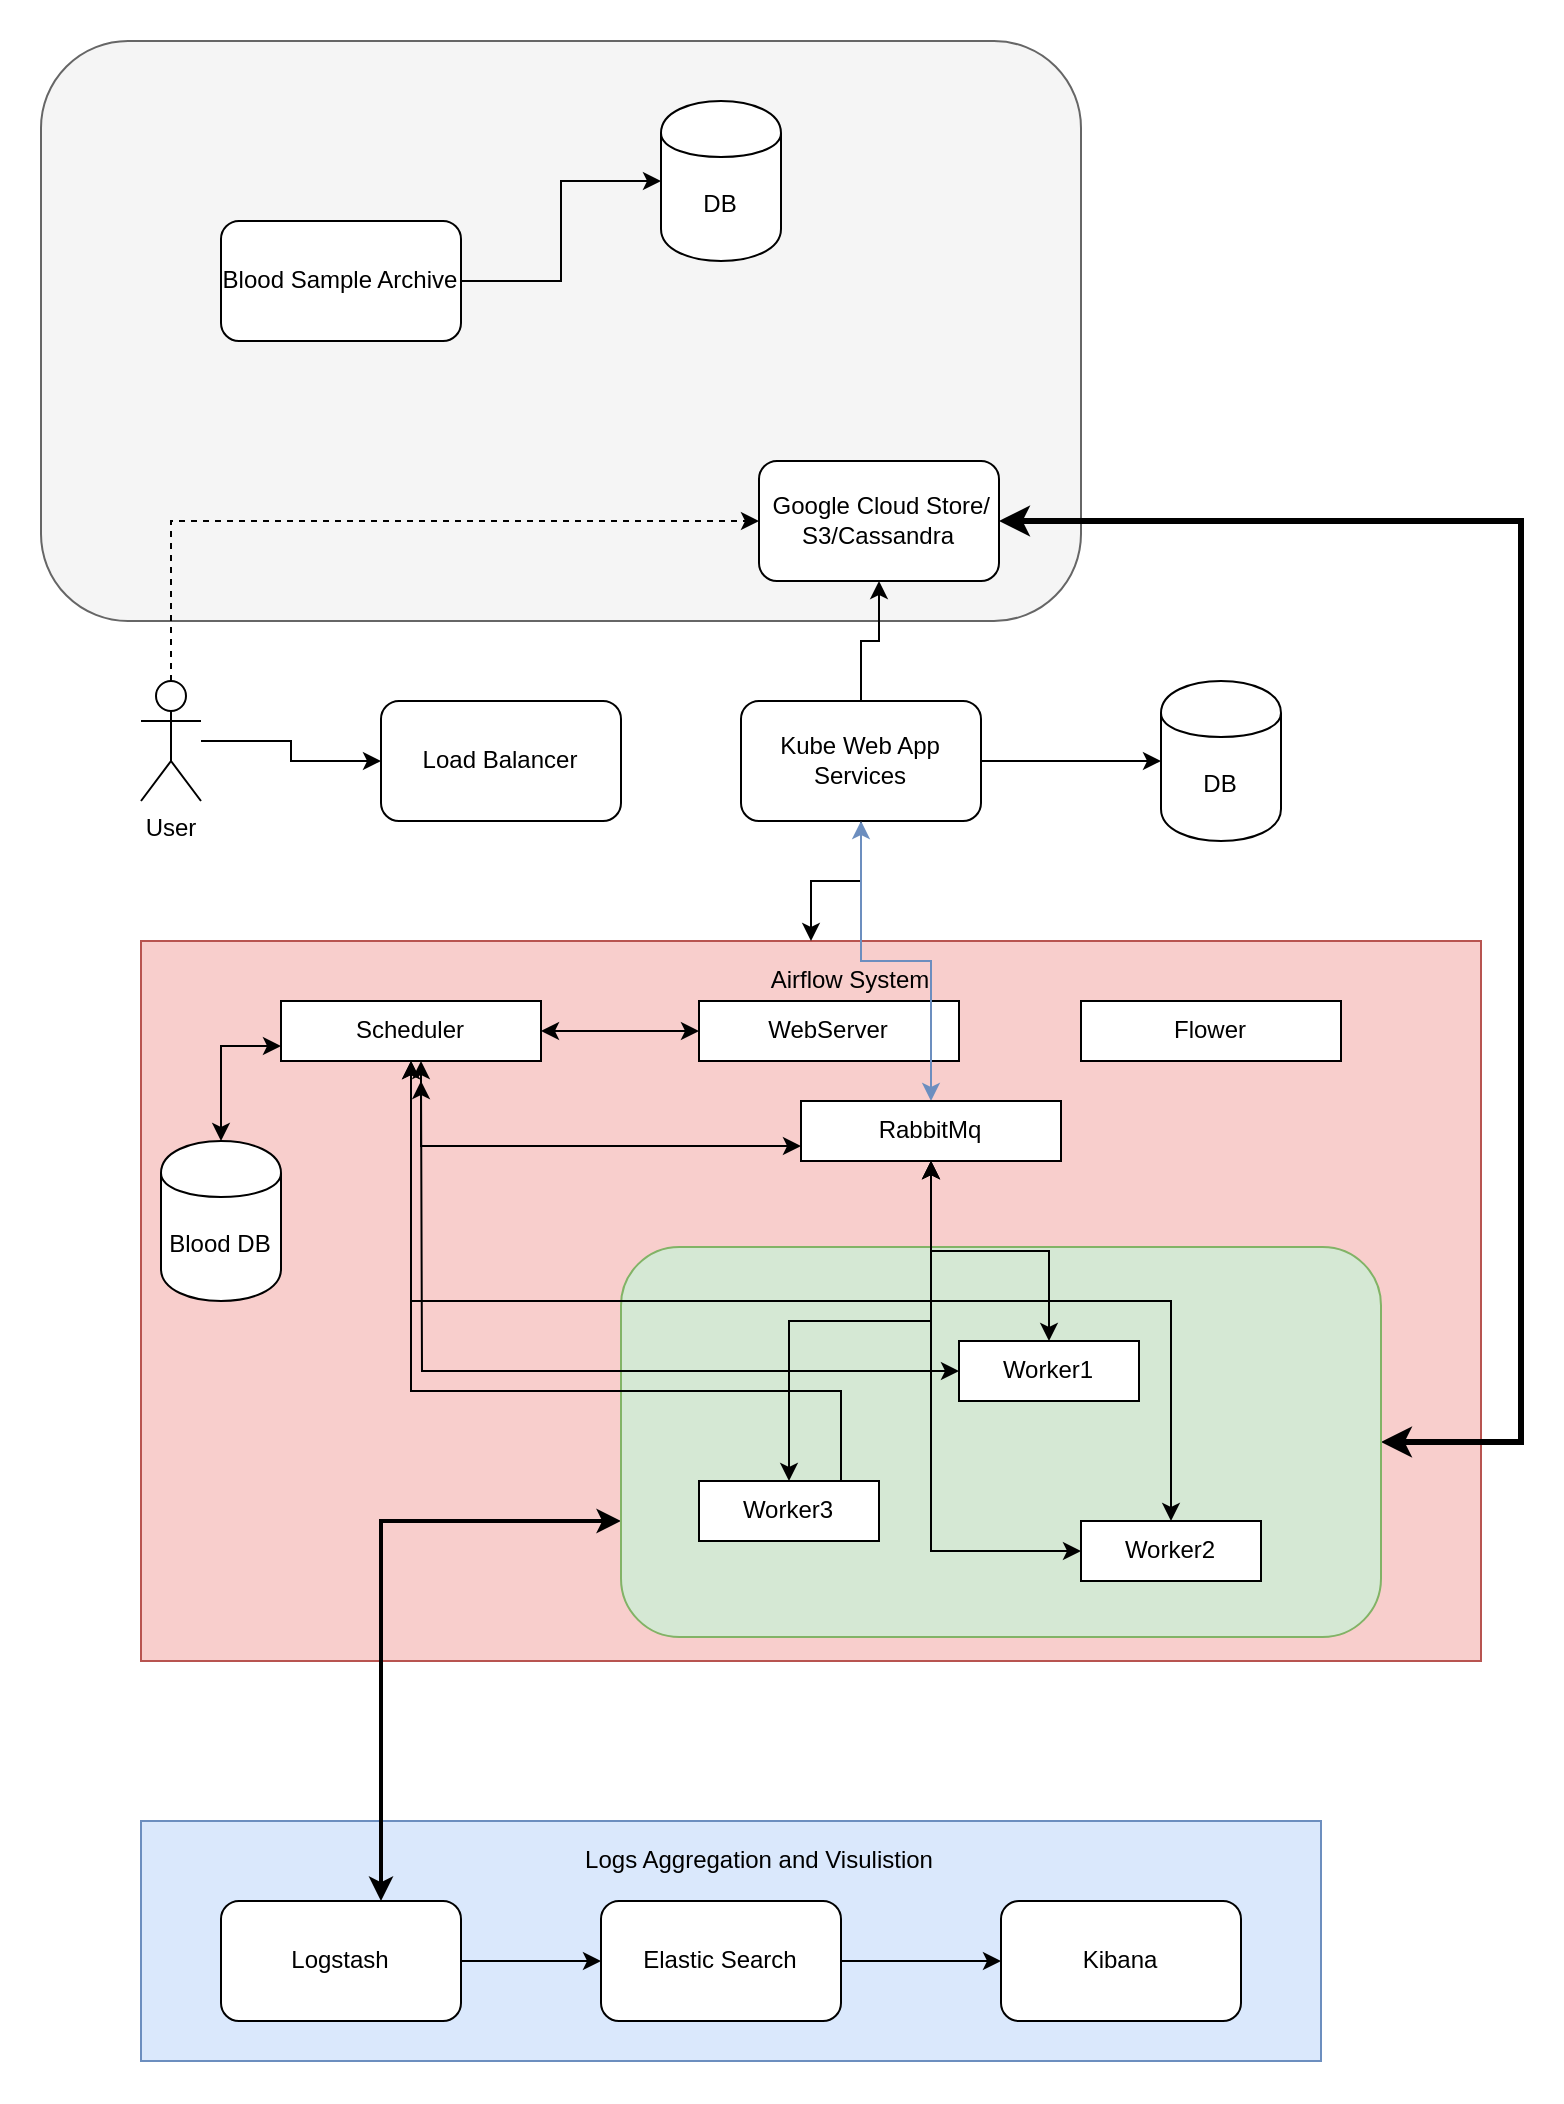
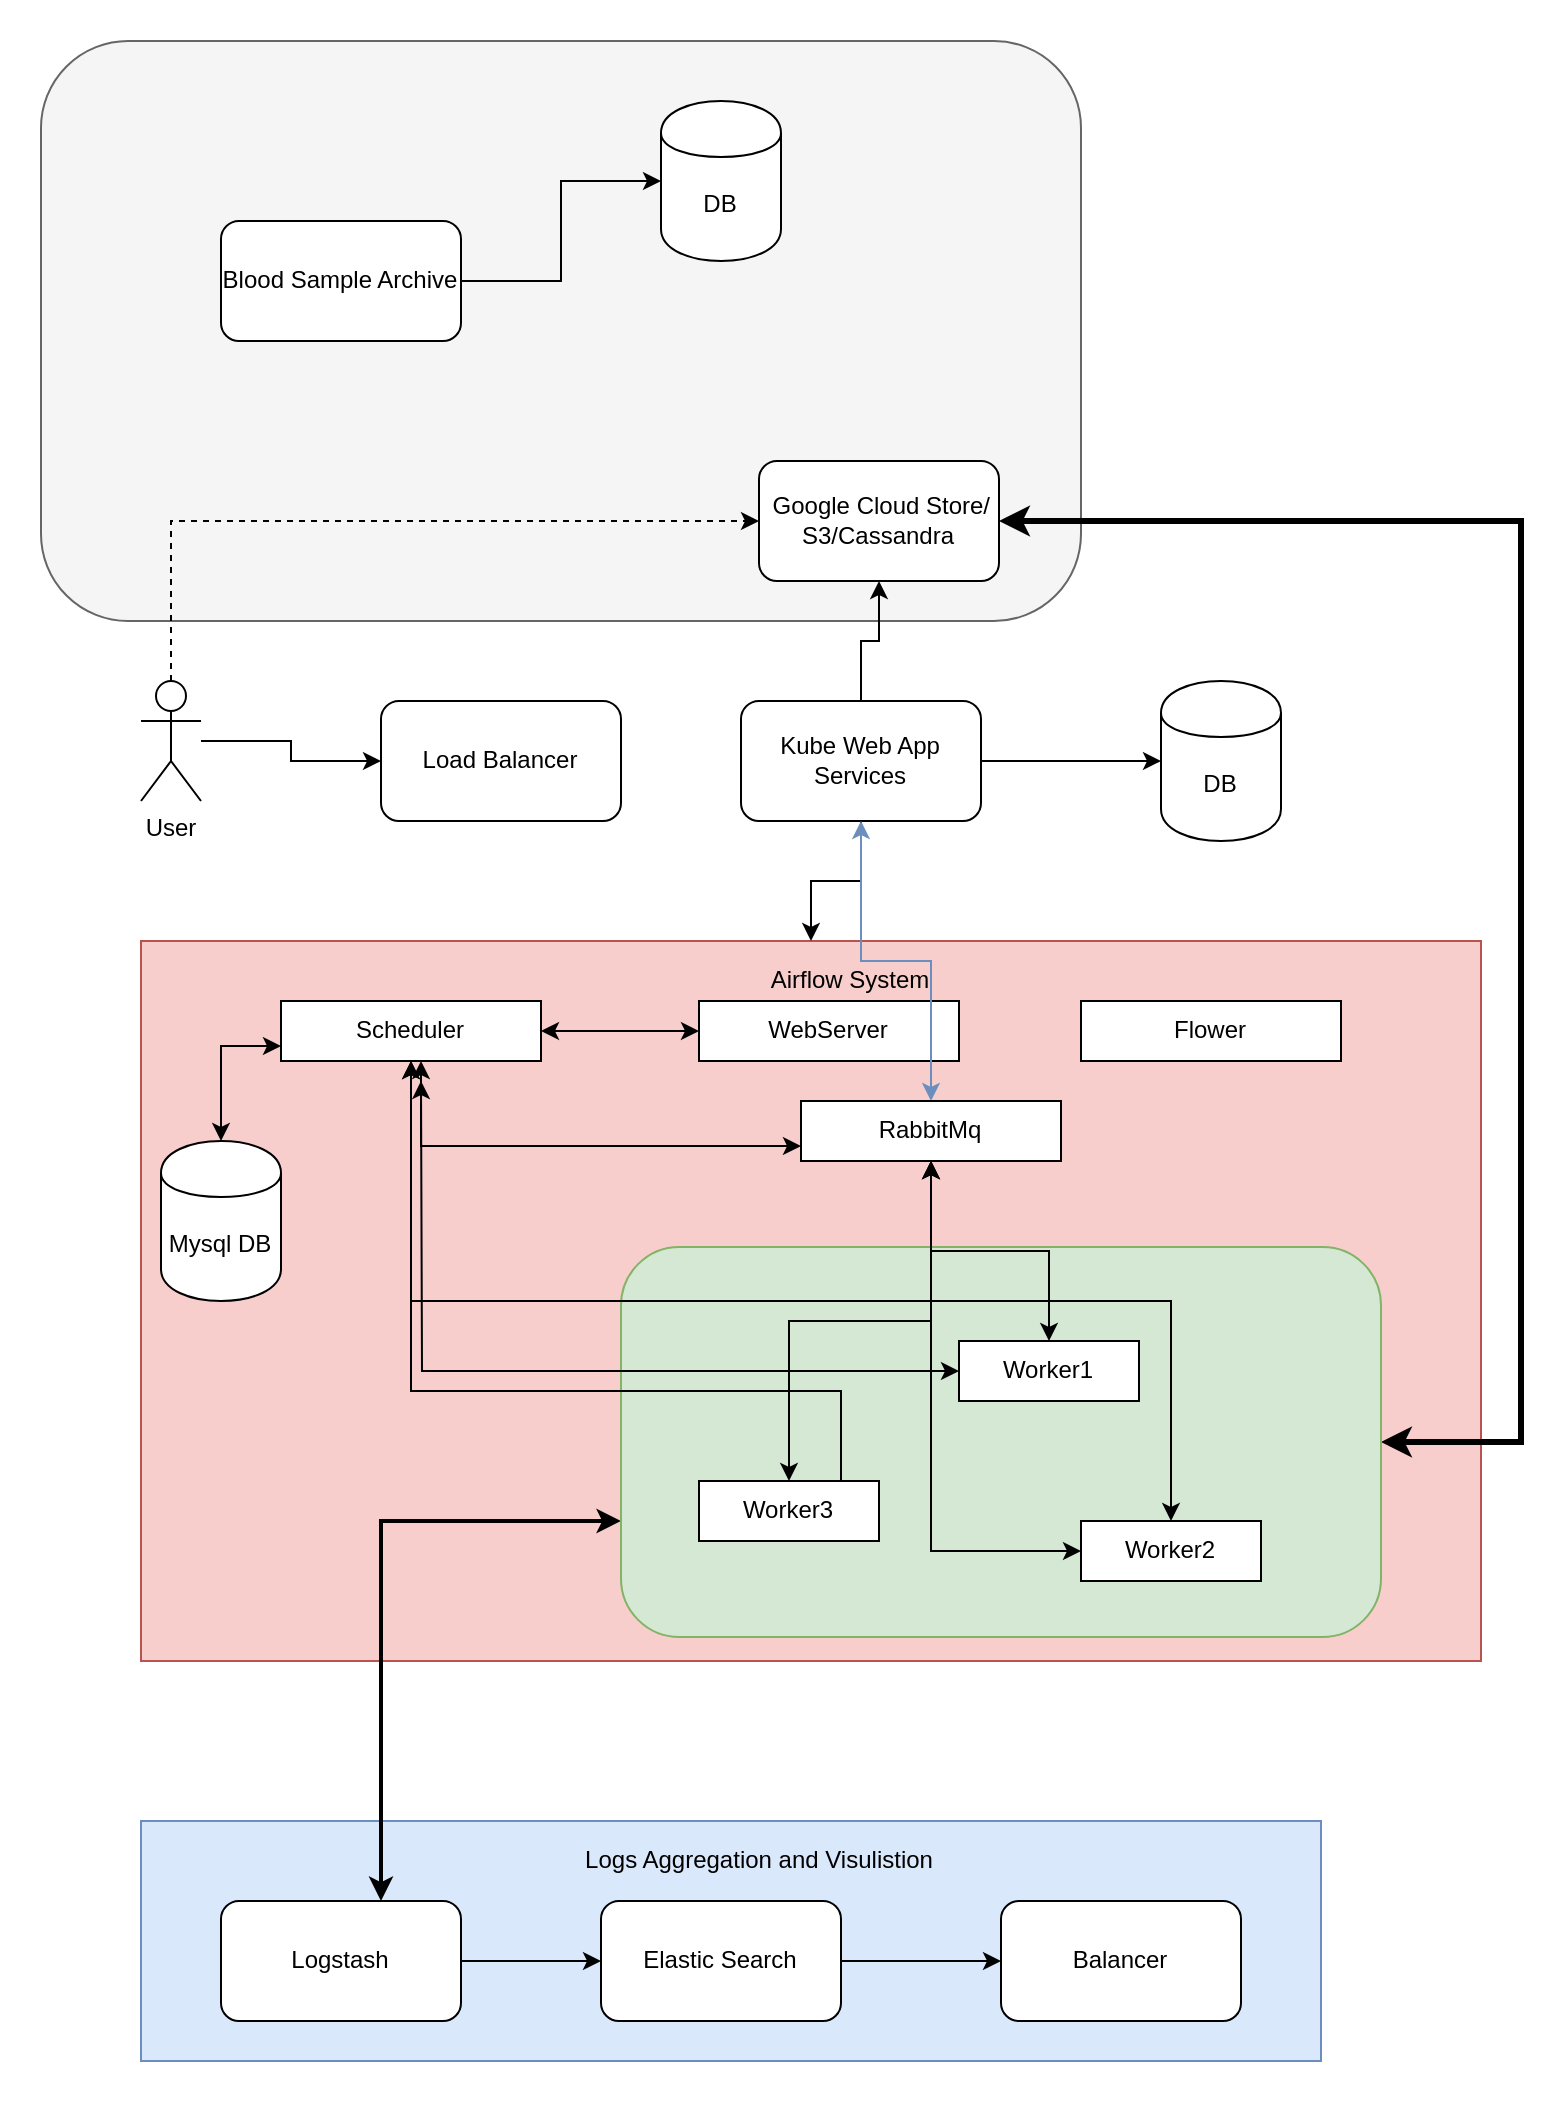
(221, 1245) -> (221, 1245)
(1121, 1961) -> (1121, 1961)
